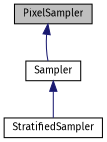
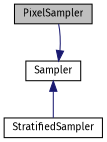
(46, 48) -> (60, 37)
